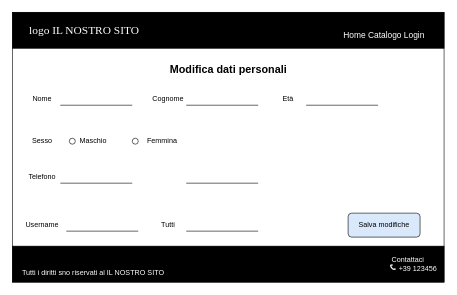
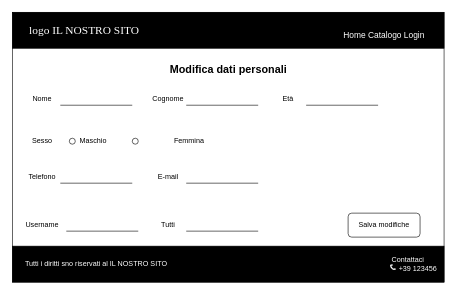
(162, 141) -> (189, 141)
none -> (168, 177)
(384, 225) -> (384, 225)
(93, 273) -> (96, 264)
